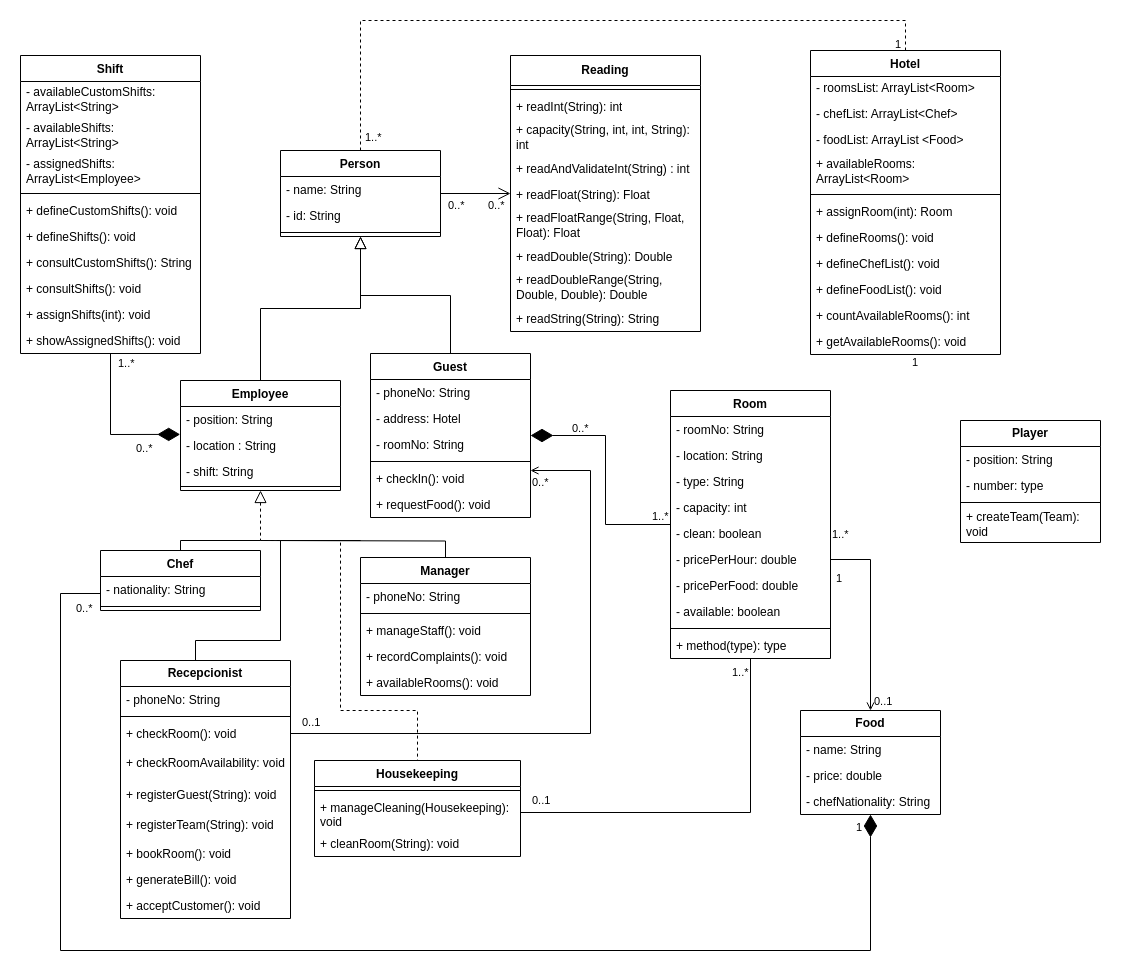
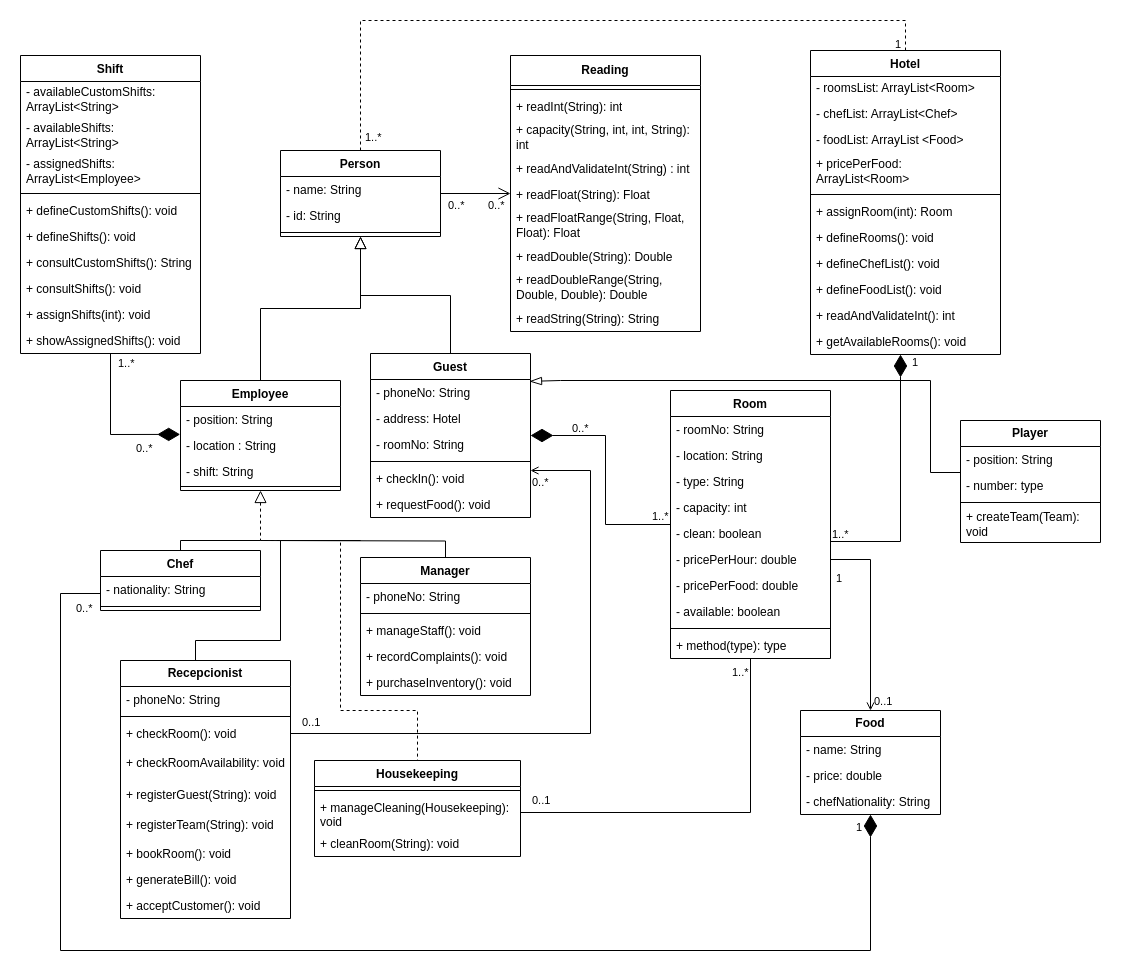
(907, 172) -> (907, 172)
(900, 317) -> (898, 317)
none -> (798, 381)
none -> (901, 493)
(436, 684) -> (447, 691)
